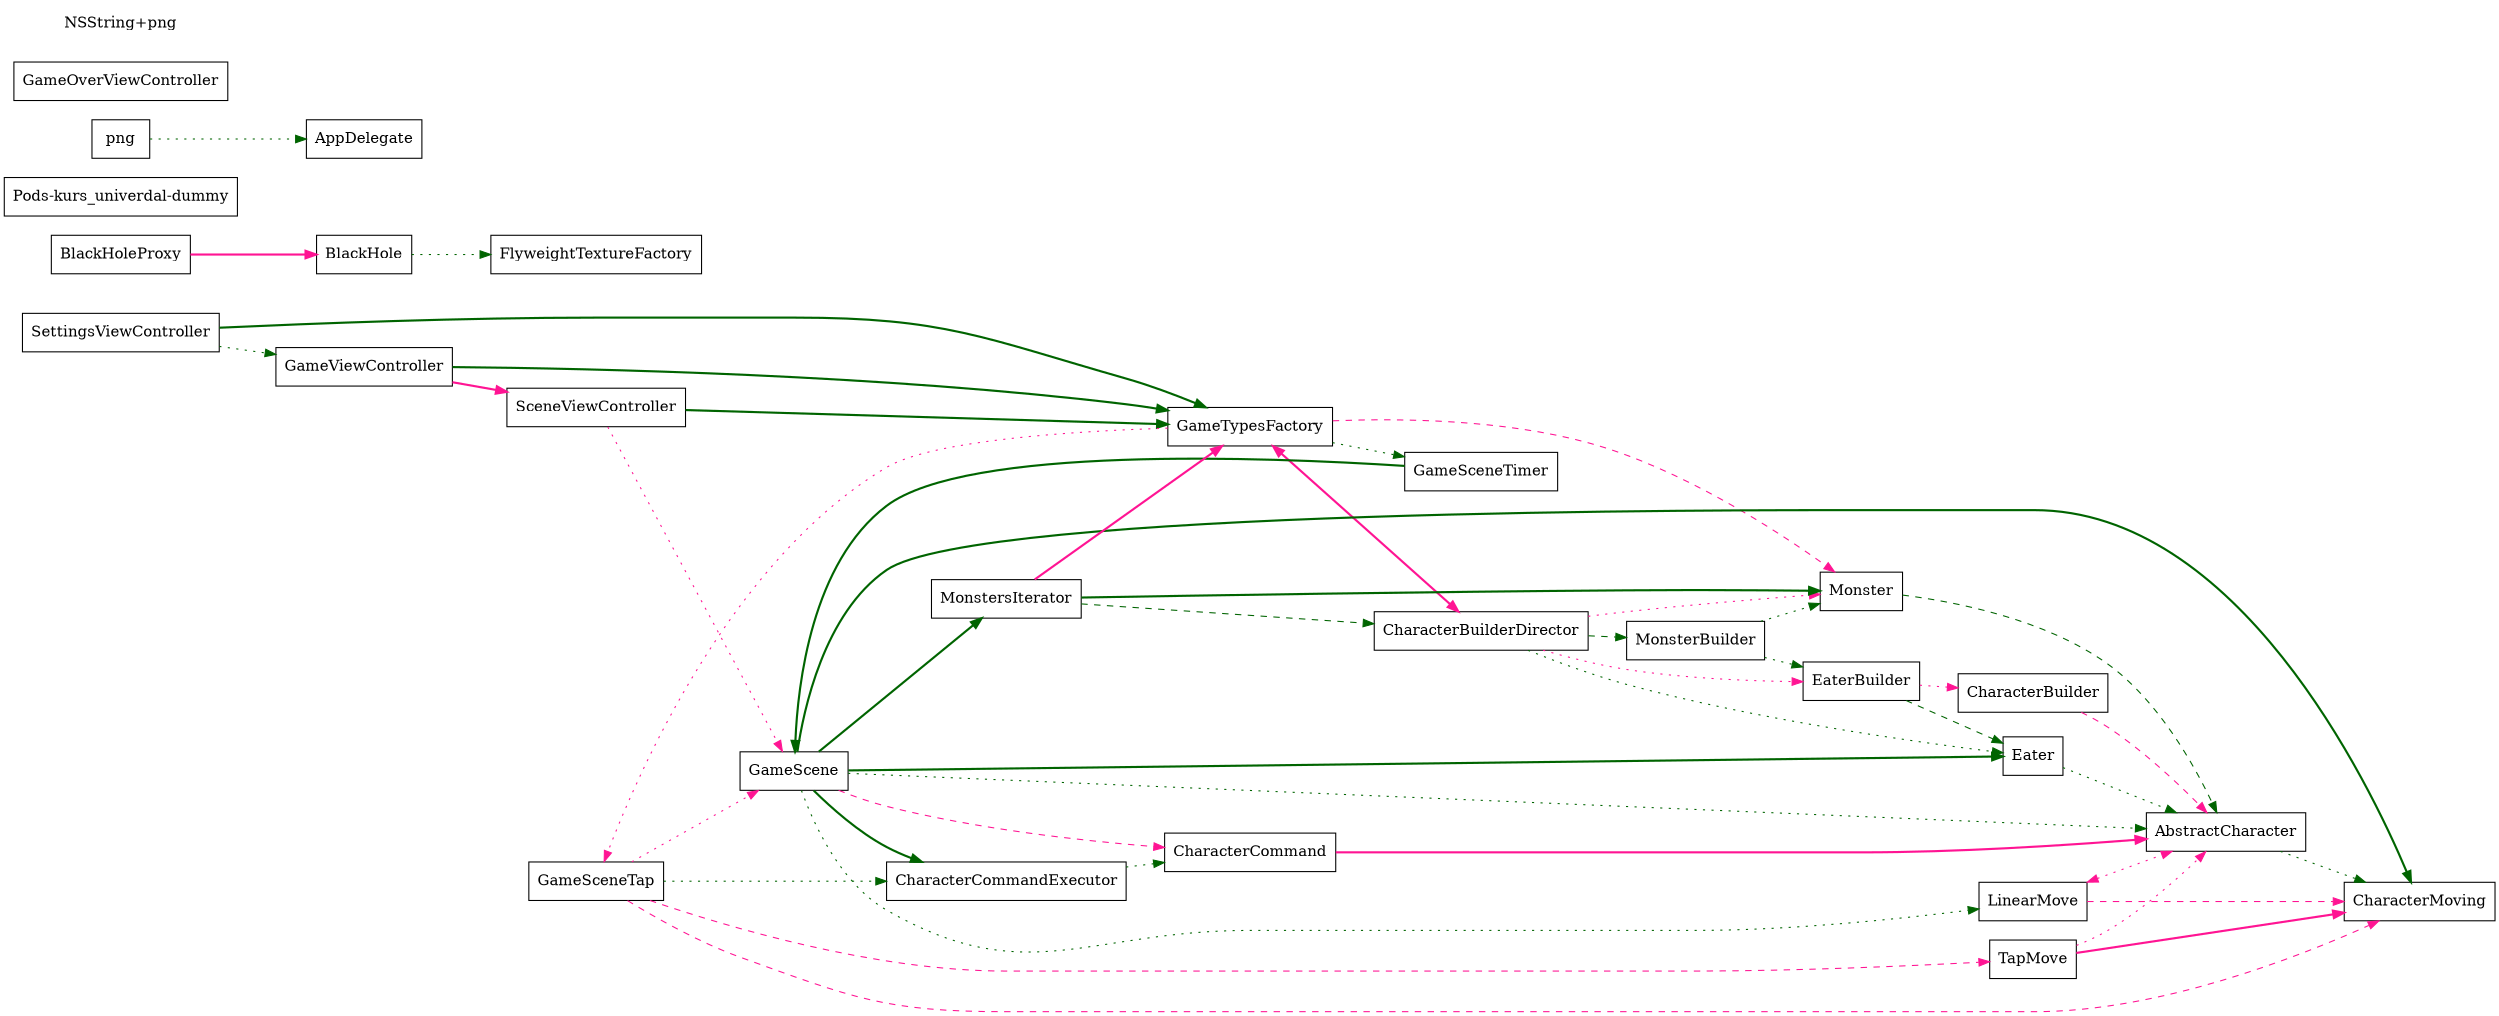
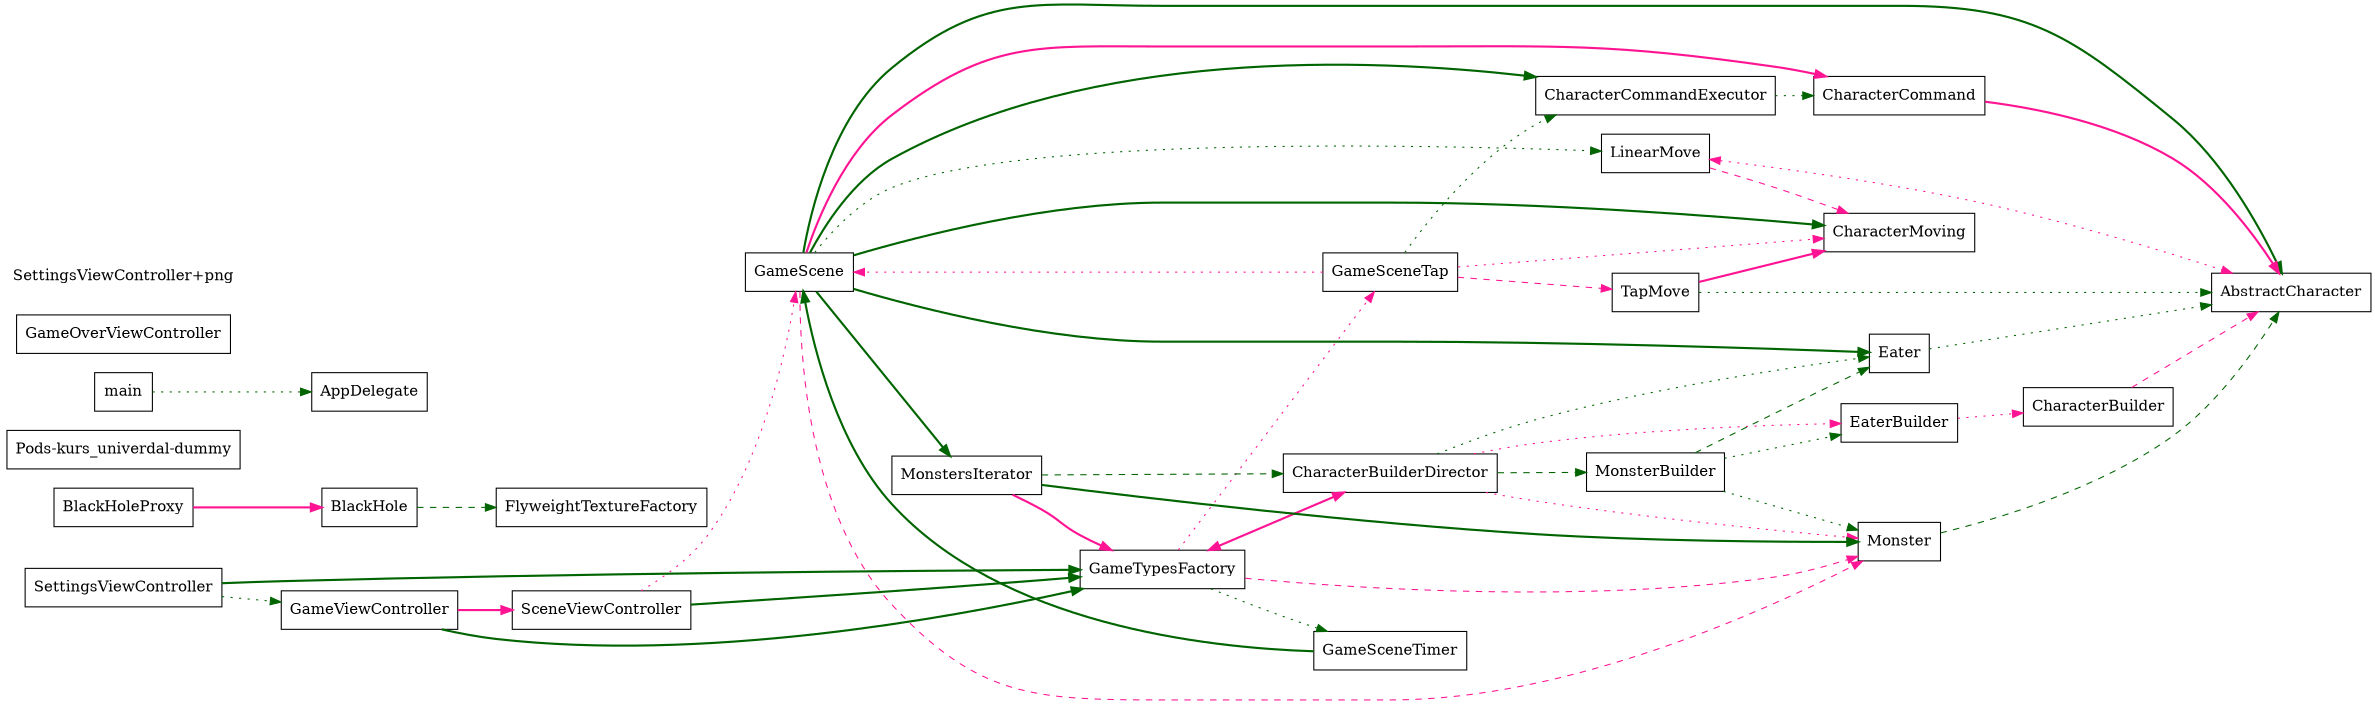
(121, 24) -> (124, 276)
(121, 139) -> (124, 392)
(446, 255) -> (451, 507)
none -> (1203, 700)
(1950, 720) -> (1777, 412)
(1492, 801) -> (1525, 6)
(994, 828) -> (1264, 46)
(2318, 865) -> none
(2138, 910) -> (1950, 292)
(1494, 1012) -> (1636, 253)
